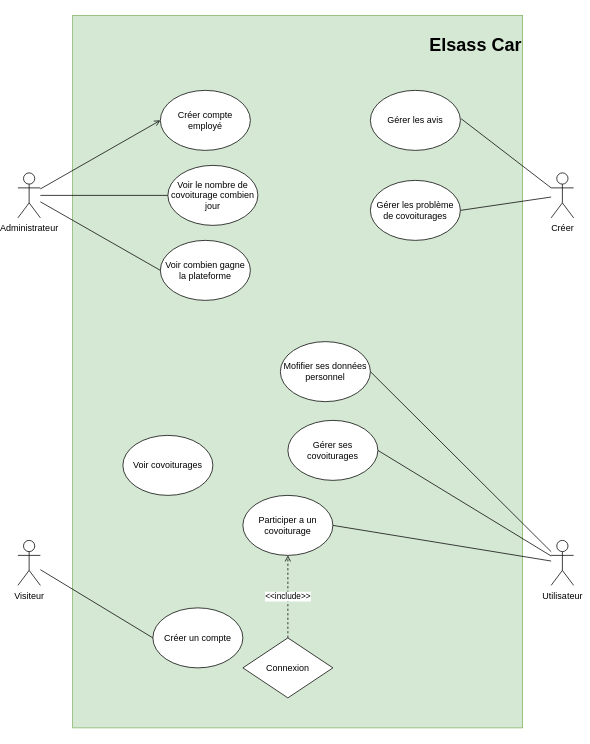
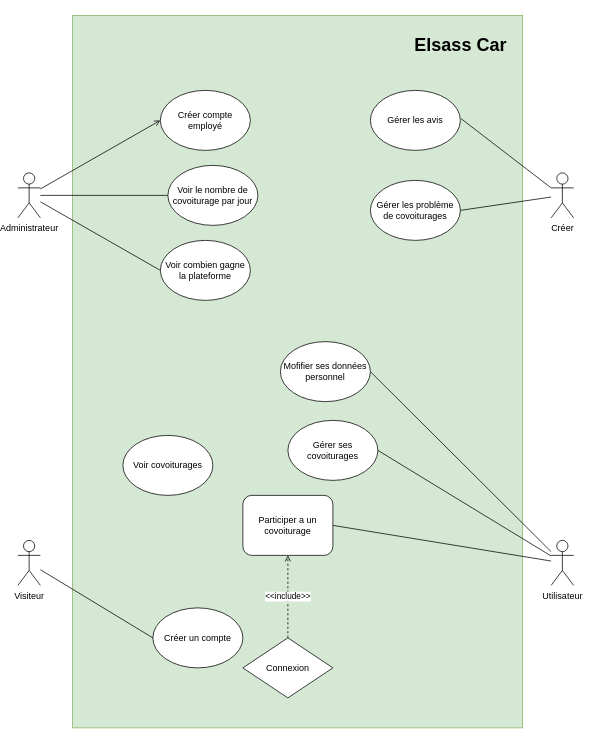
(475, 45) -> (460, 45)
(213, 195) -> (213, 195)
(288, 525) -> (288, 525)
